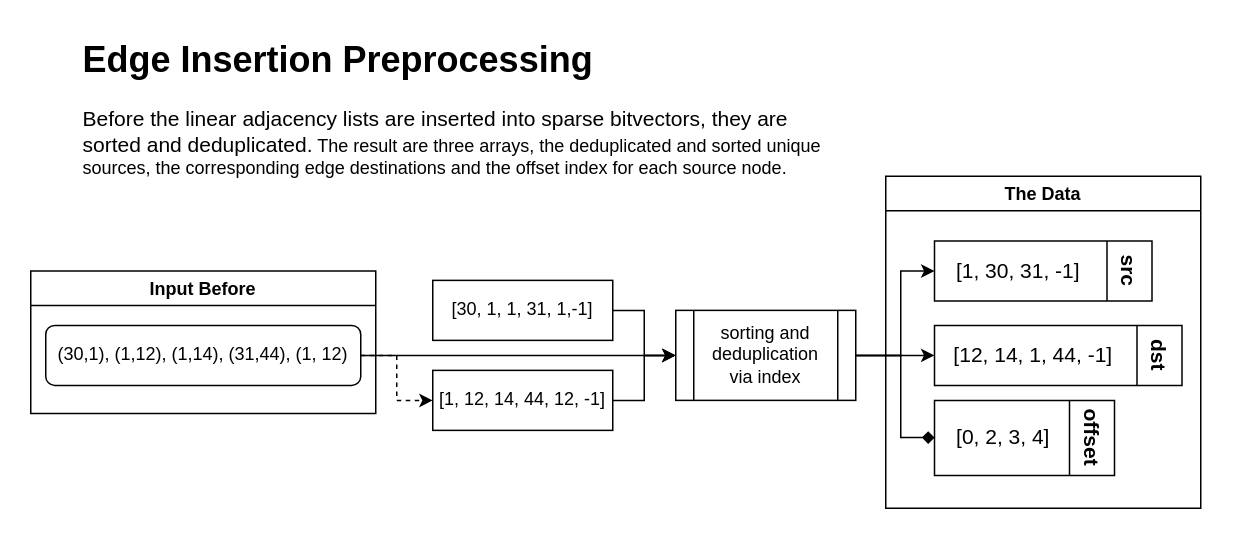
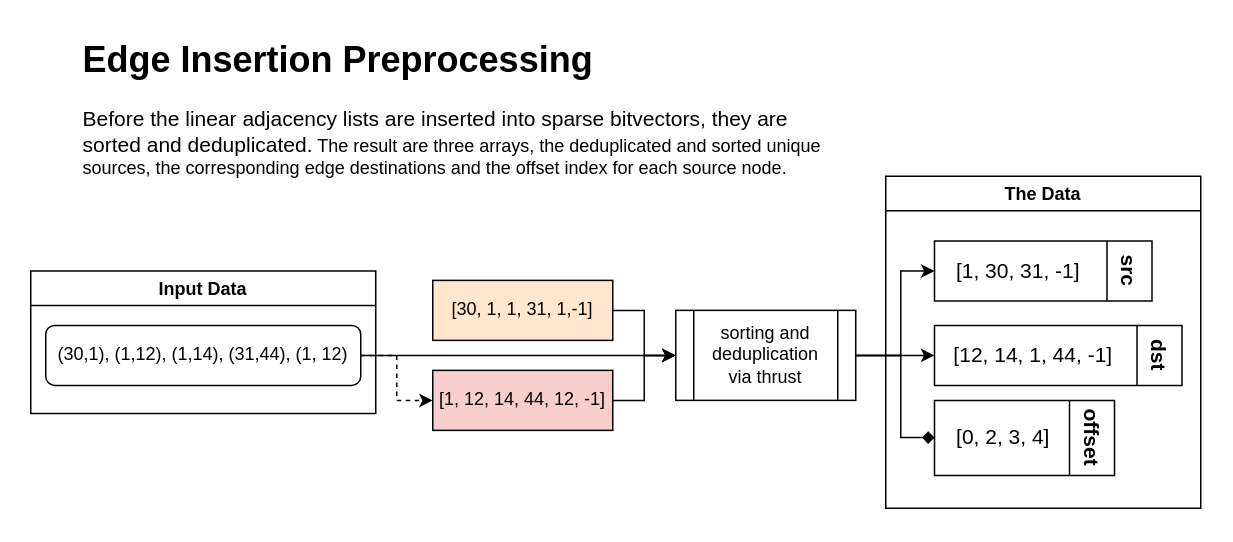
(203, 289) -> (203, 289)
(523, 310) -> (523, 310)
(766, 355) -> (766, 355)
(523, 400) -> (523, 400)
